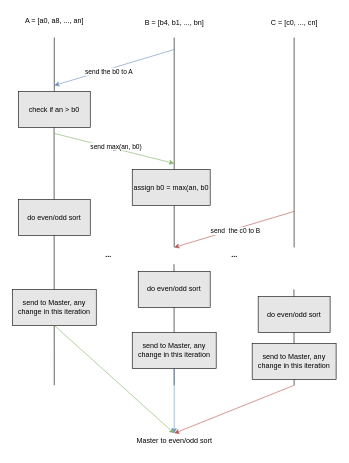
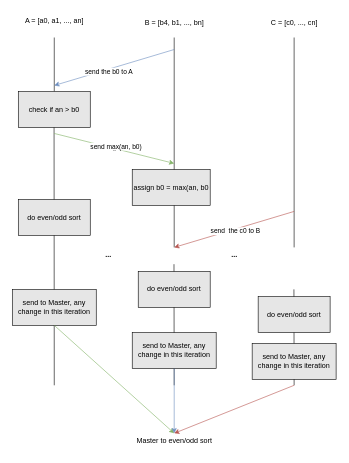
(55, 21) -> (55, 21)
